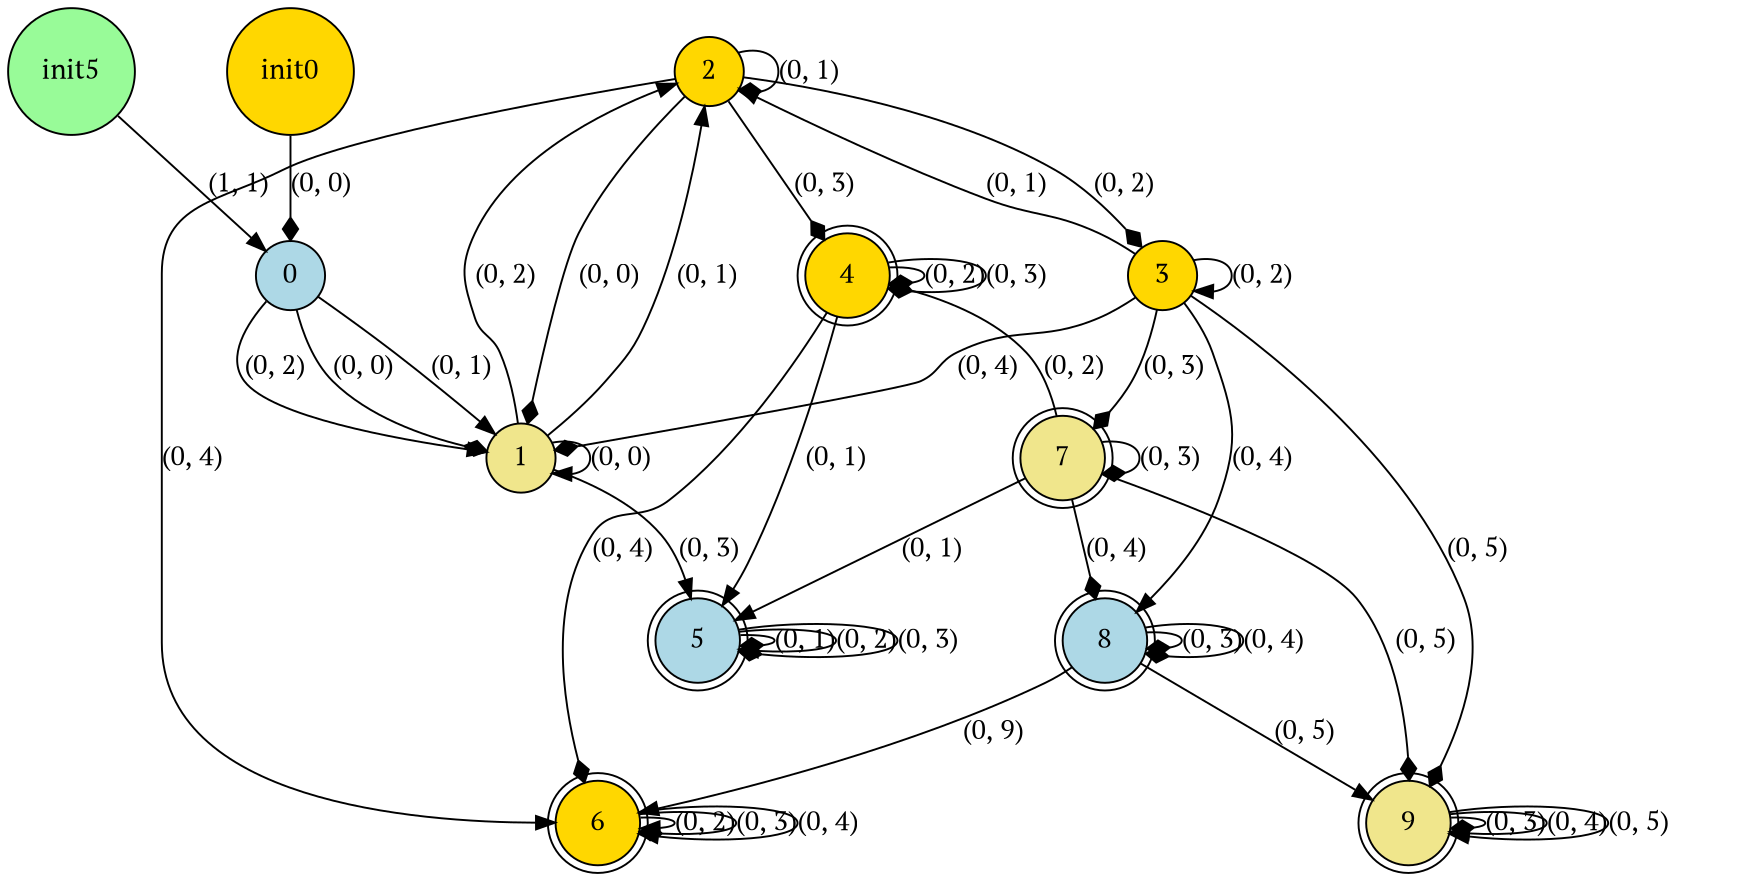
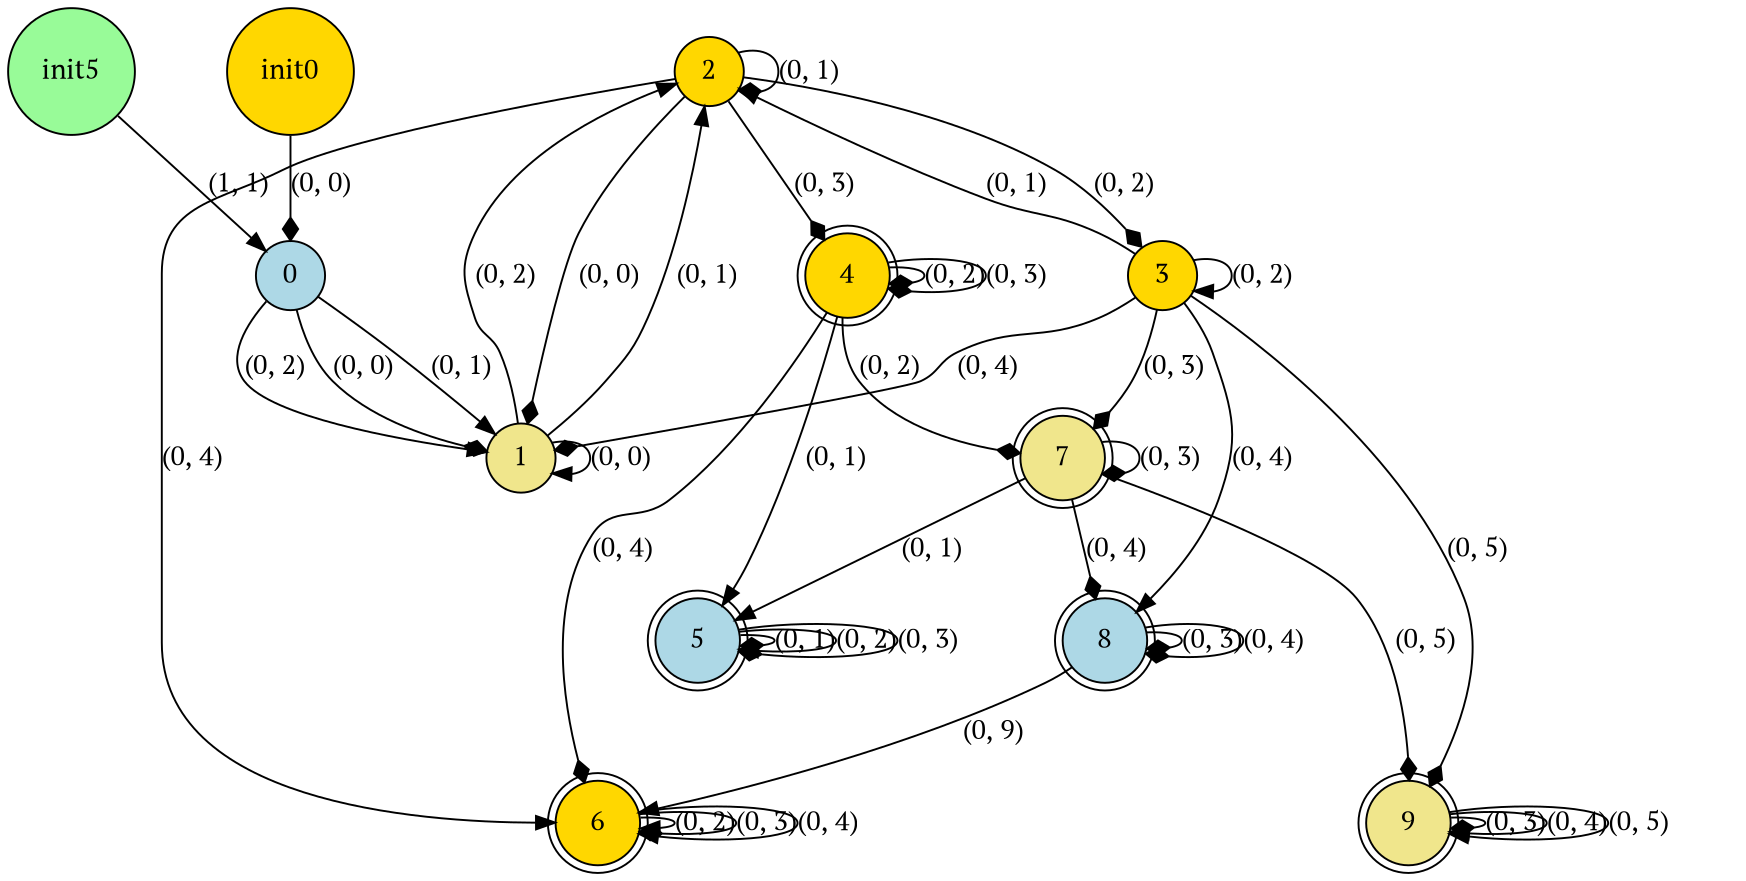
(991, 324) -> (892, 411)
(622, 502) -> none
(1248, 727) -> none
